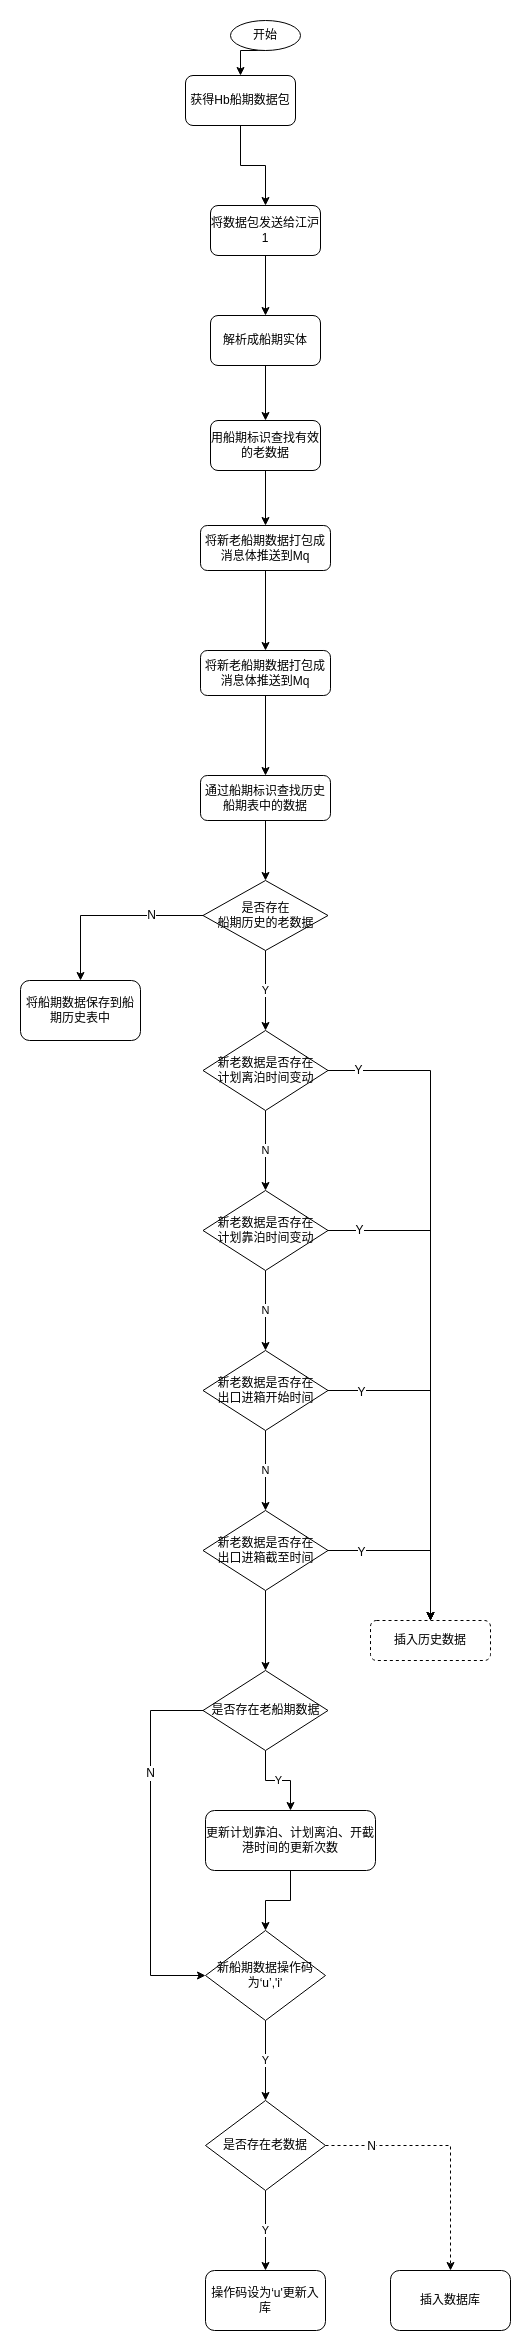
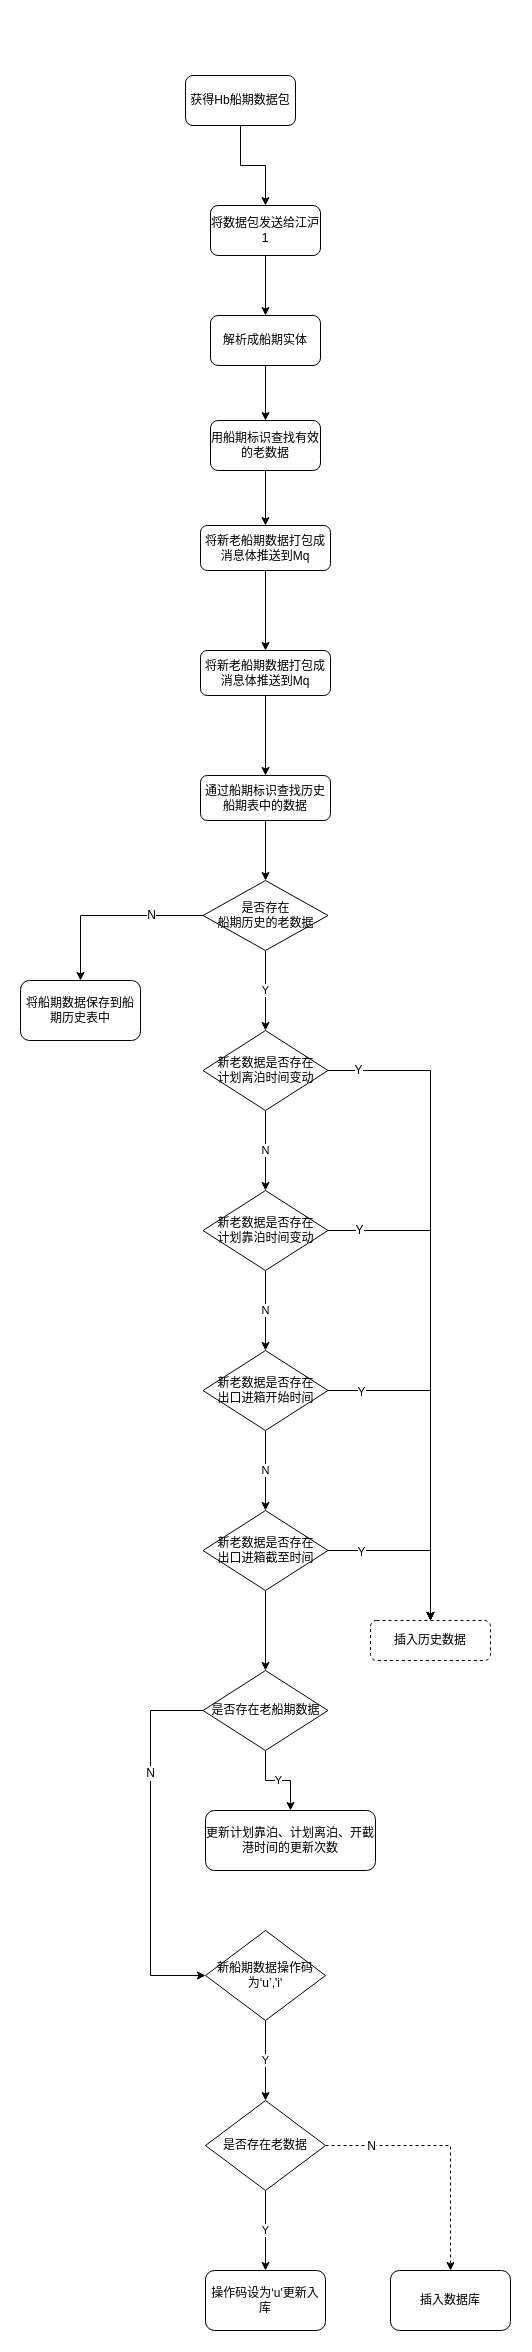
(266, 36) -> none
(245, 51) -> none
(282, 1901) -> none
